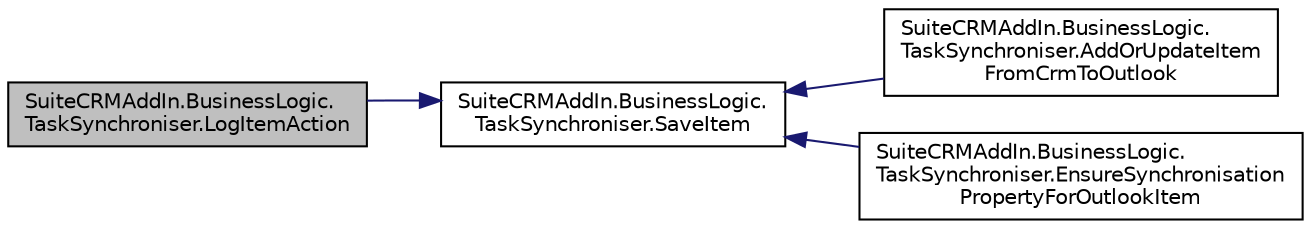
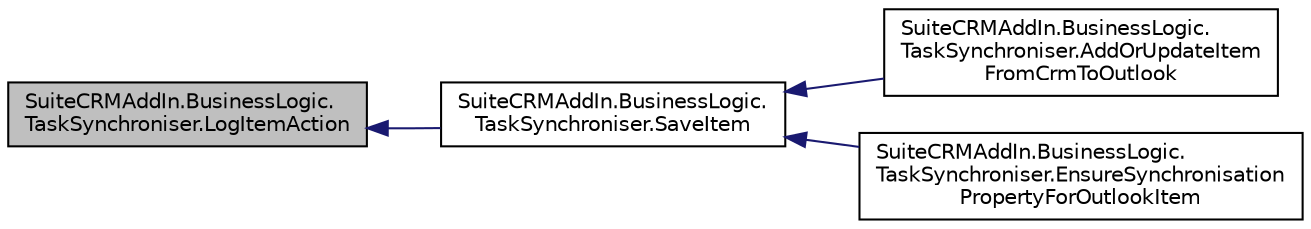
(393, 100) -> (414, 128)
